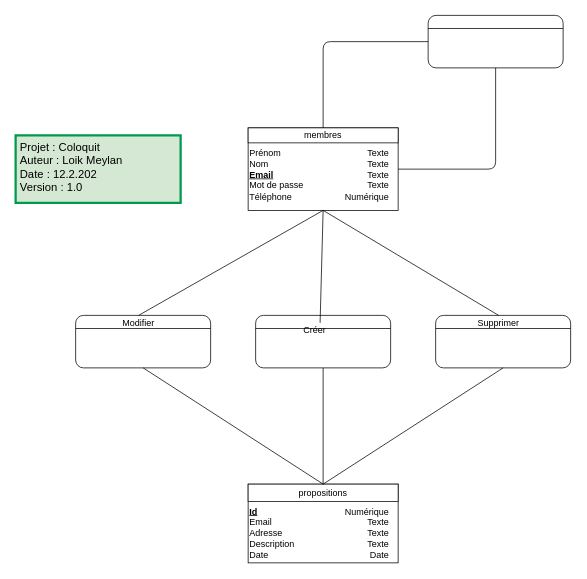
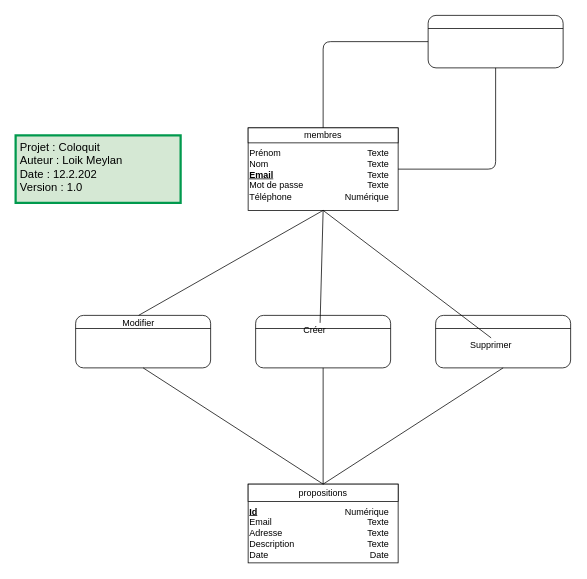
(498, 323) -> (491, 345)
